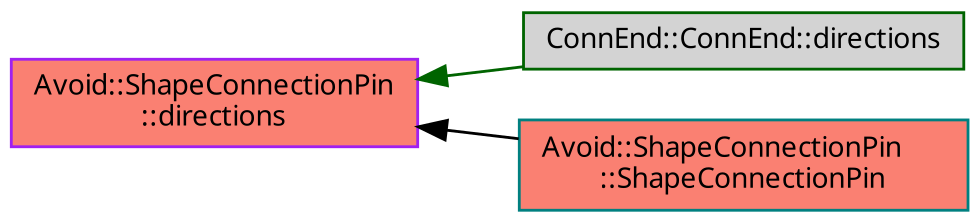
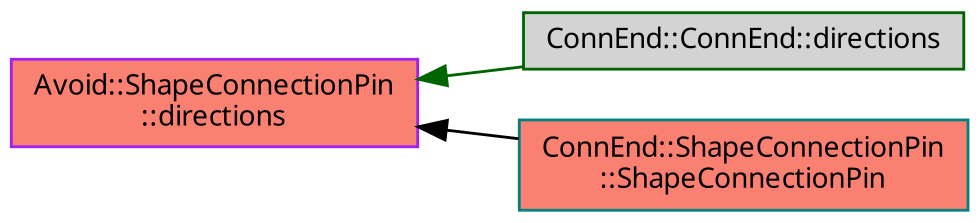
(744, 165) -> (744, 165)
